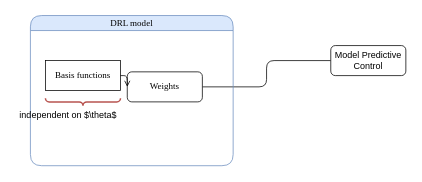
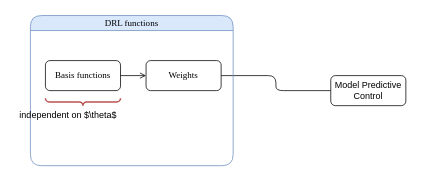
(132, 23) -> (132, 23)
(368, 60) -> (368, 90)
(83, 75) -> (83, 75)
(165, 87) -> (183, 75)
